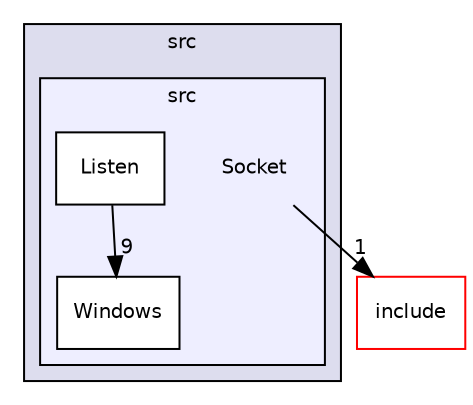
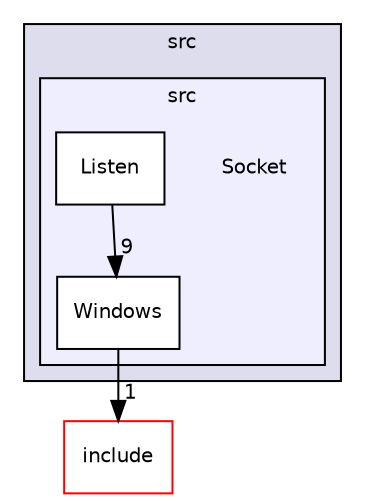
(313, 222) -> (118, 375)
